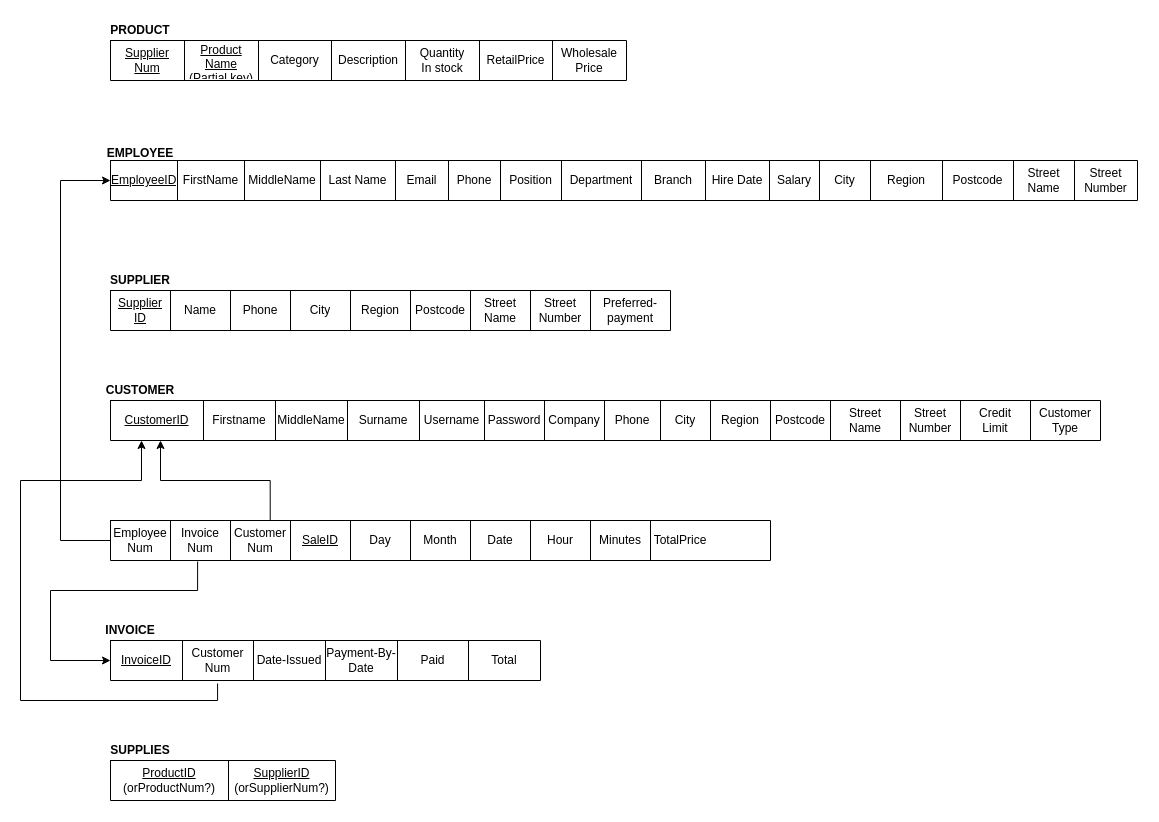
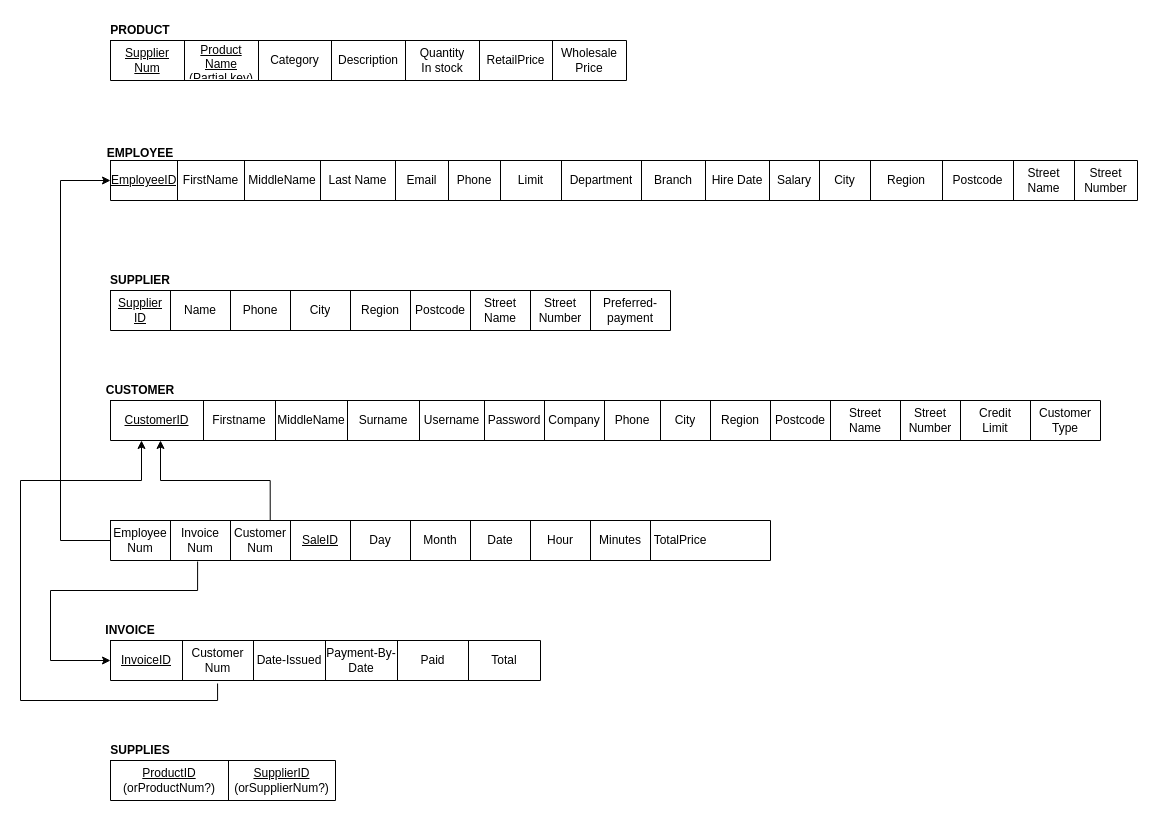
(531, 181) -> (531, 181)
